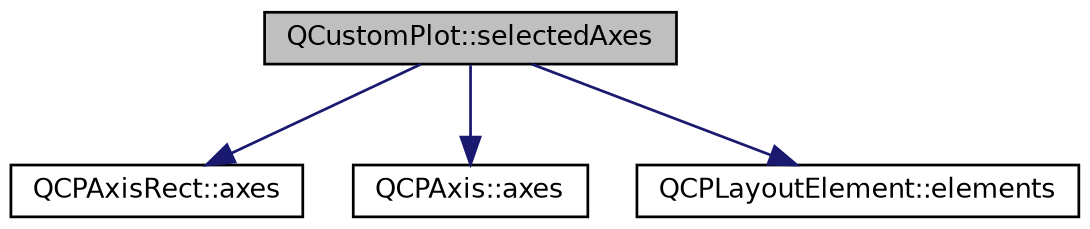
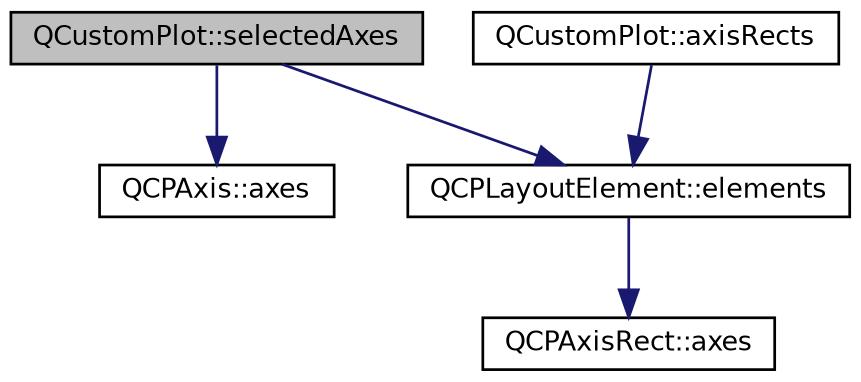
none -> (656, 38)
(326, 109) -> (629, 254)
